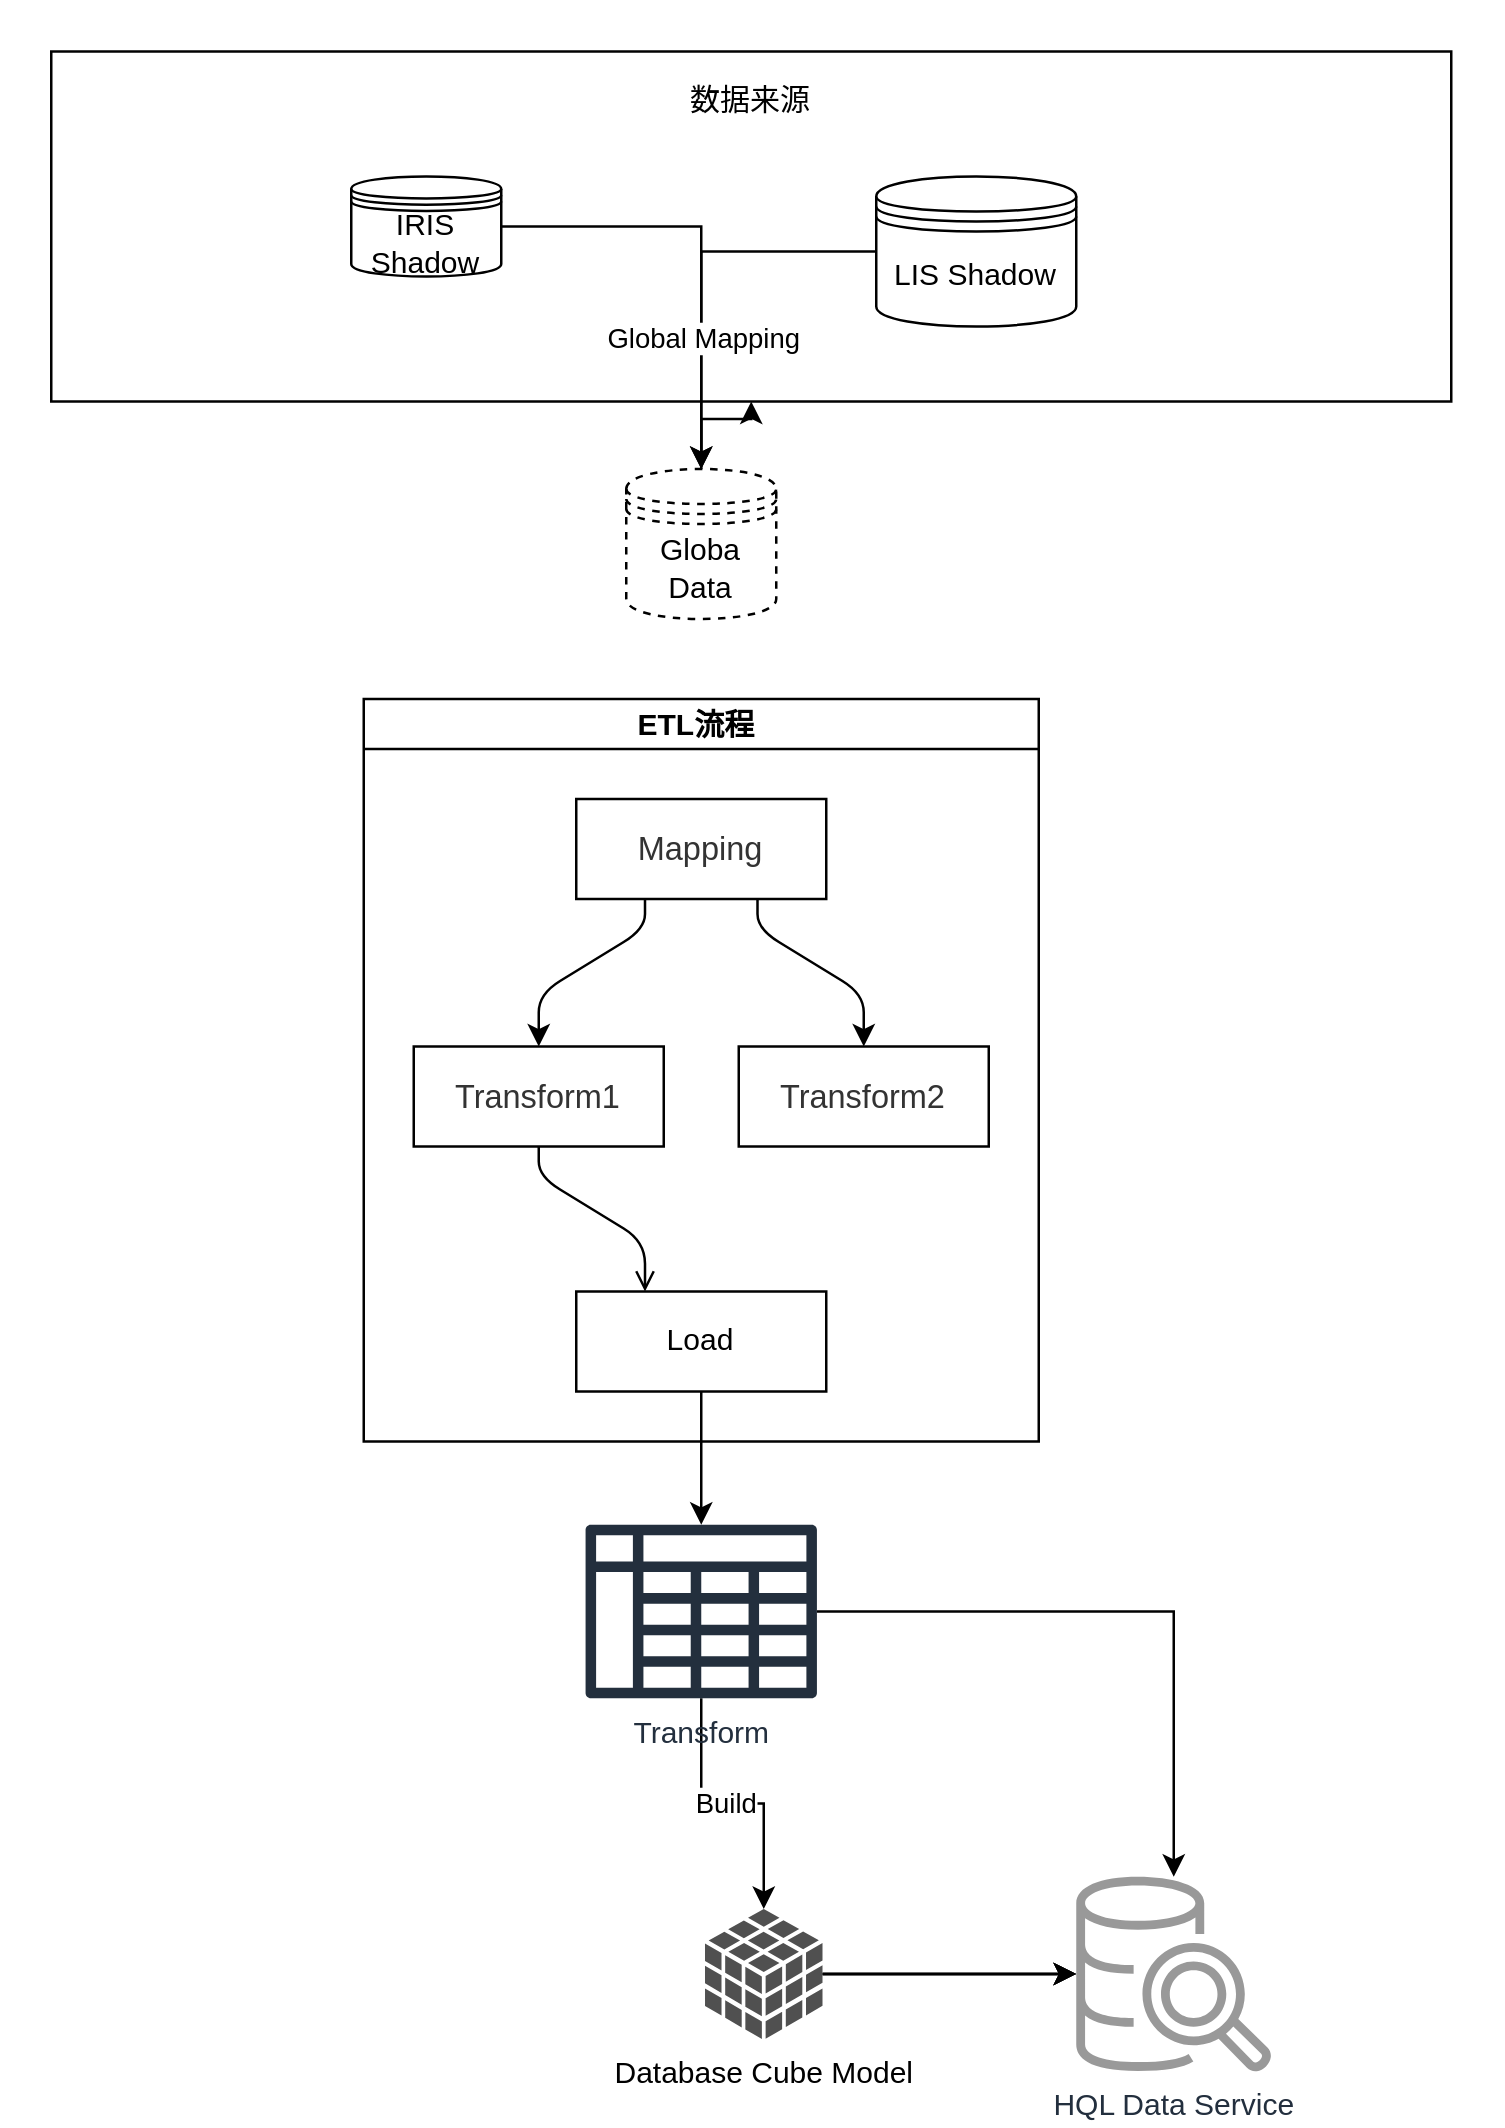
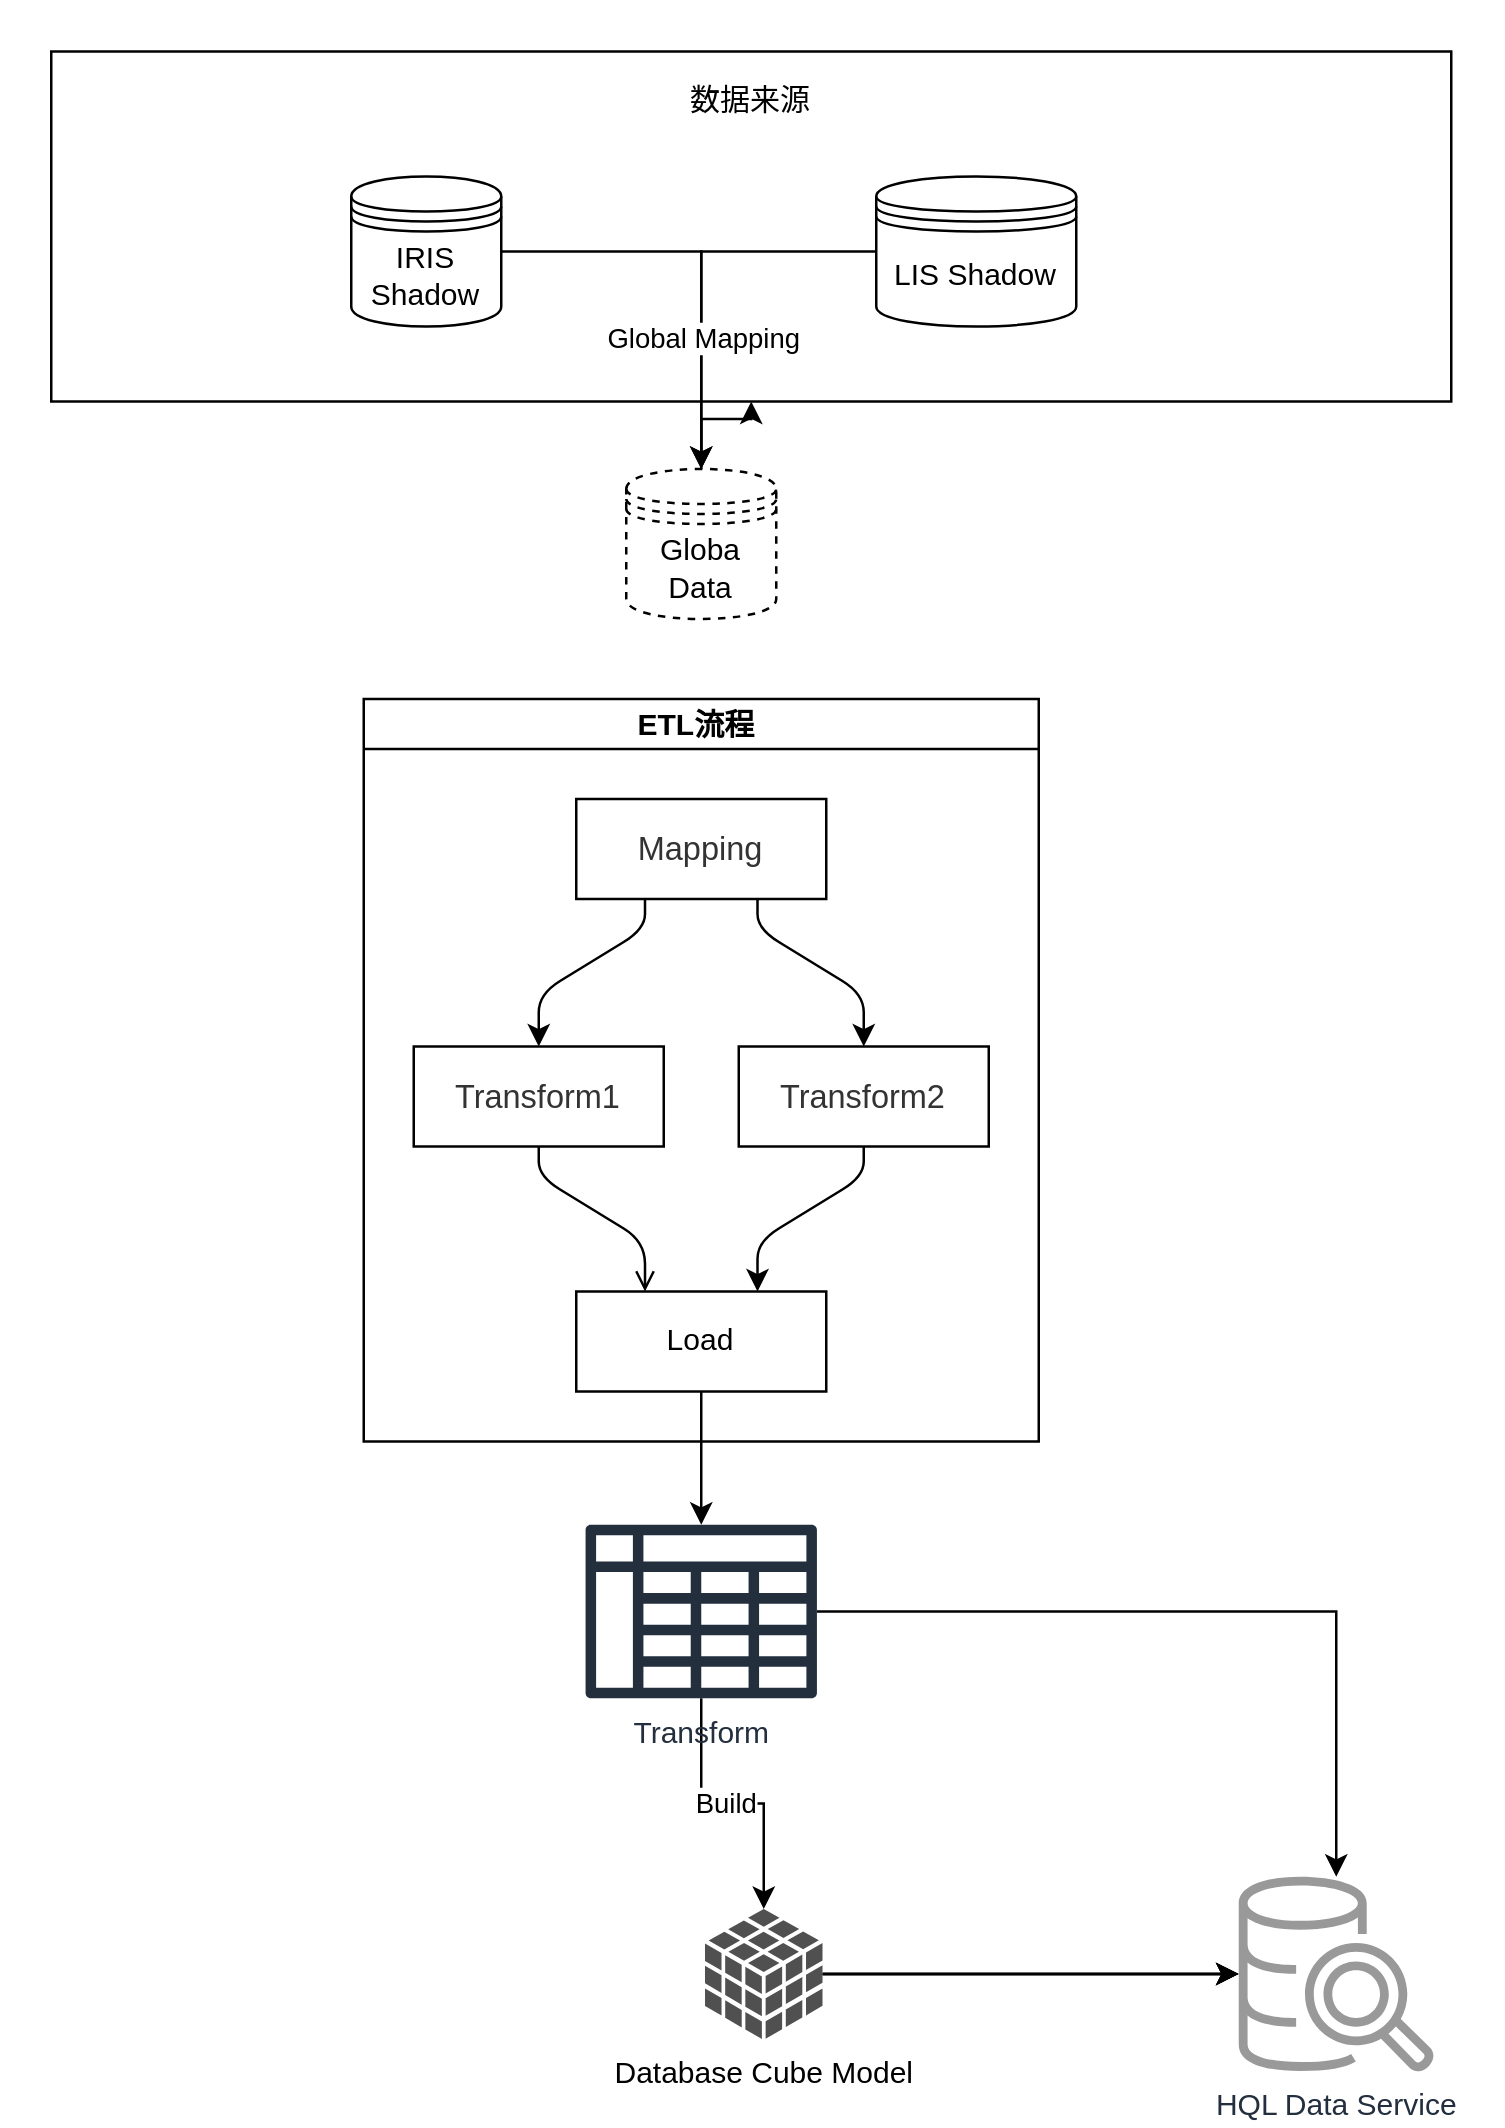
(426, 226) -> (426, 251)
none -> (809, 1210)
(1174, 1974) -> (1336, 1974)
